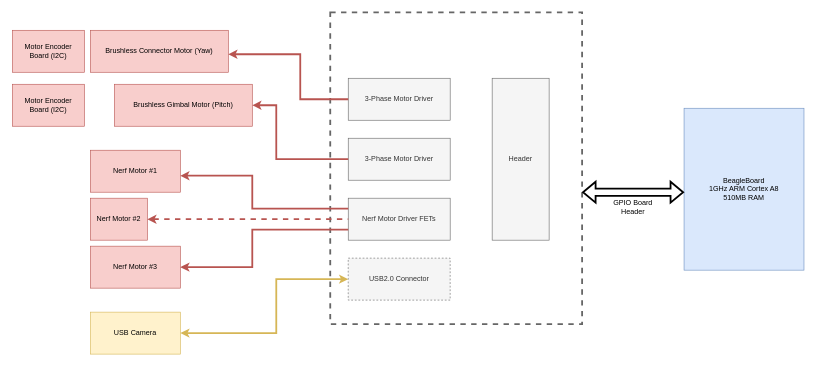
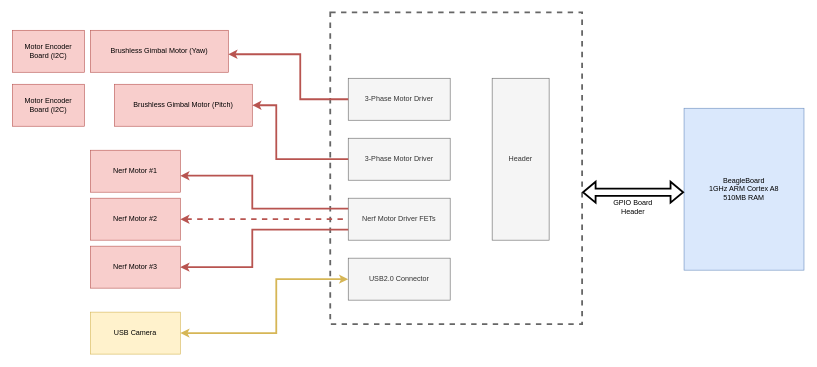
(159, 51) -> (159, 51)
(119, 219) -> (135, 219)
(399, 279) -> (399, 279)
